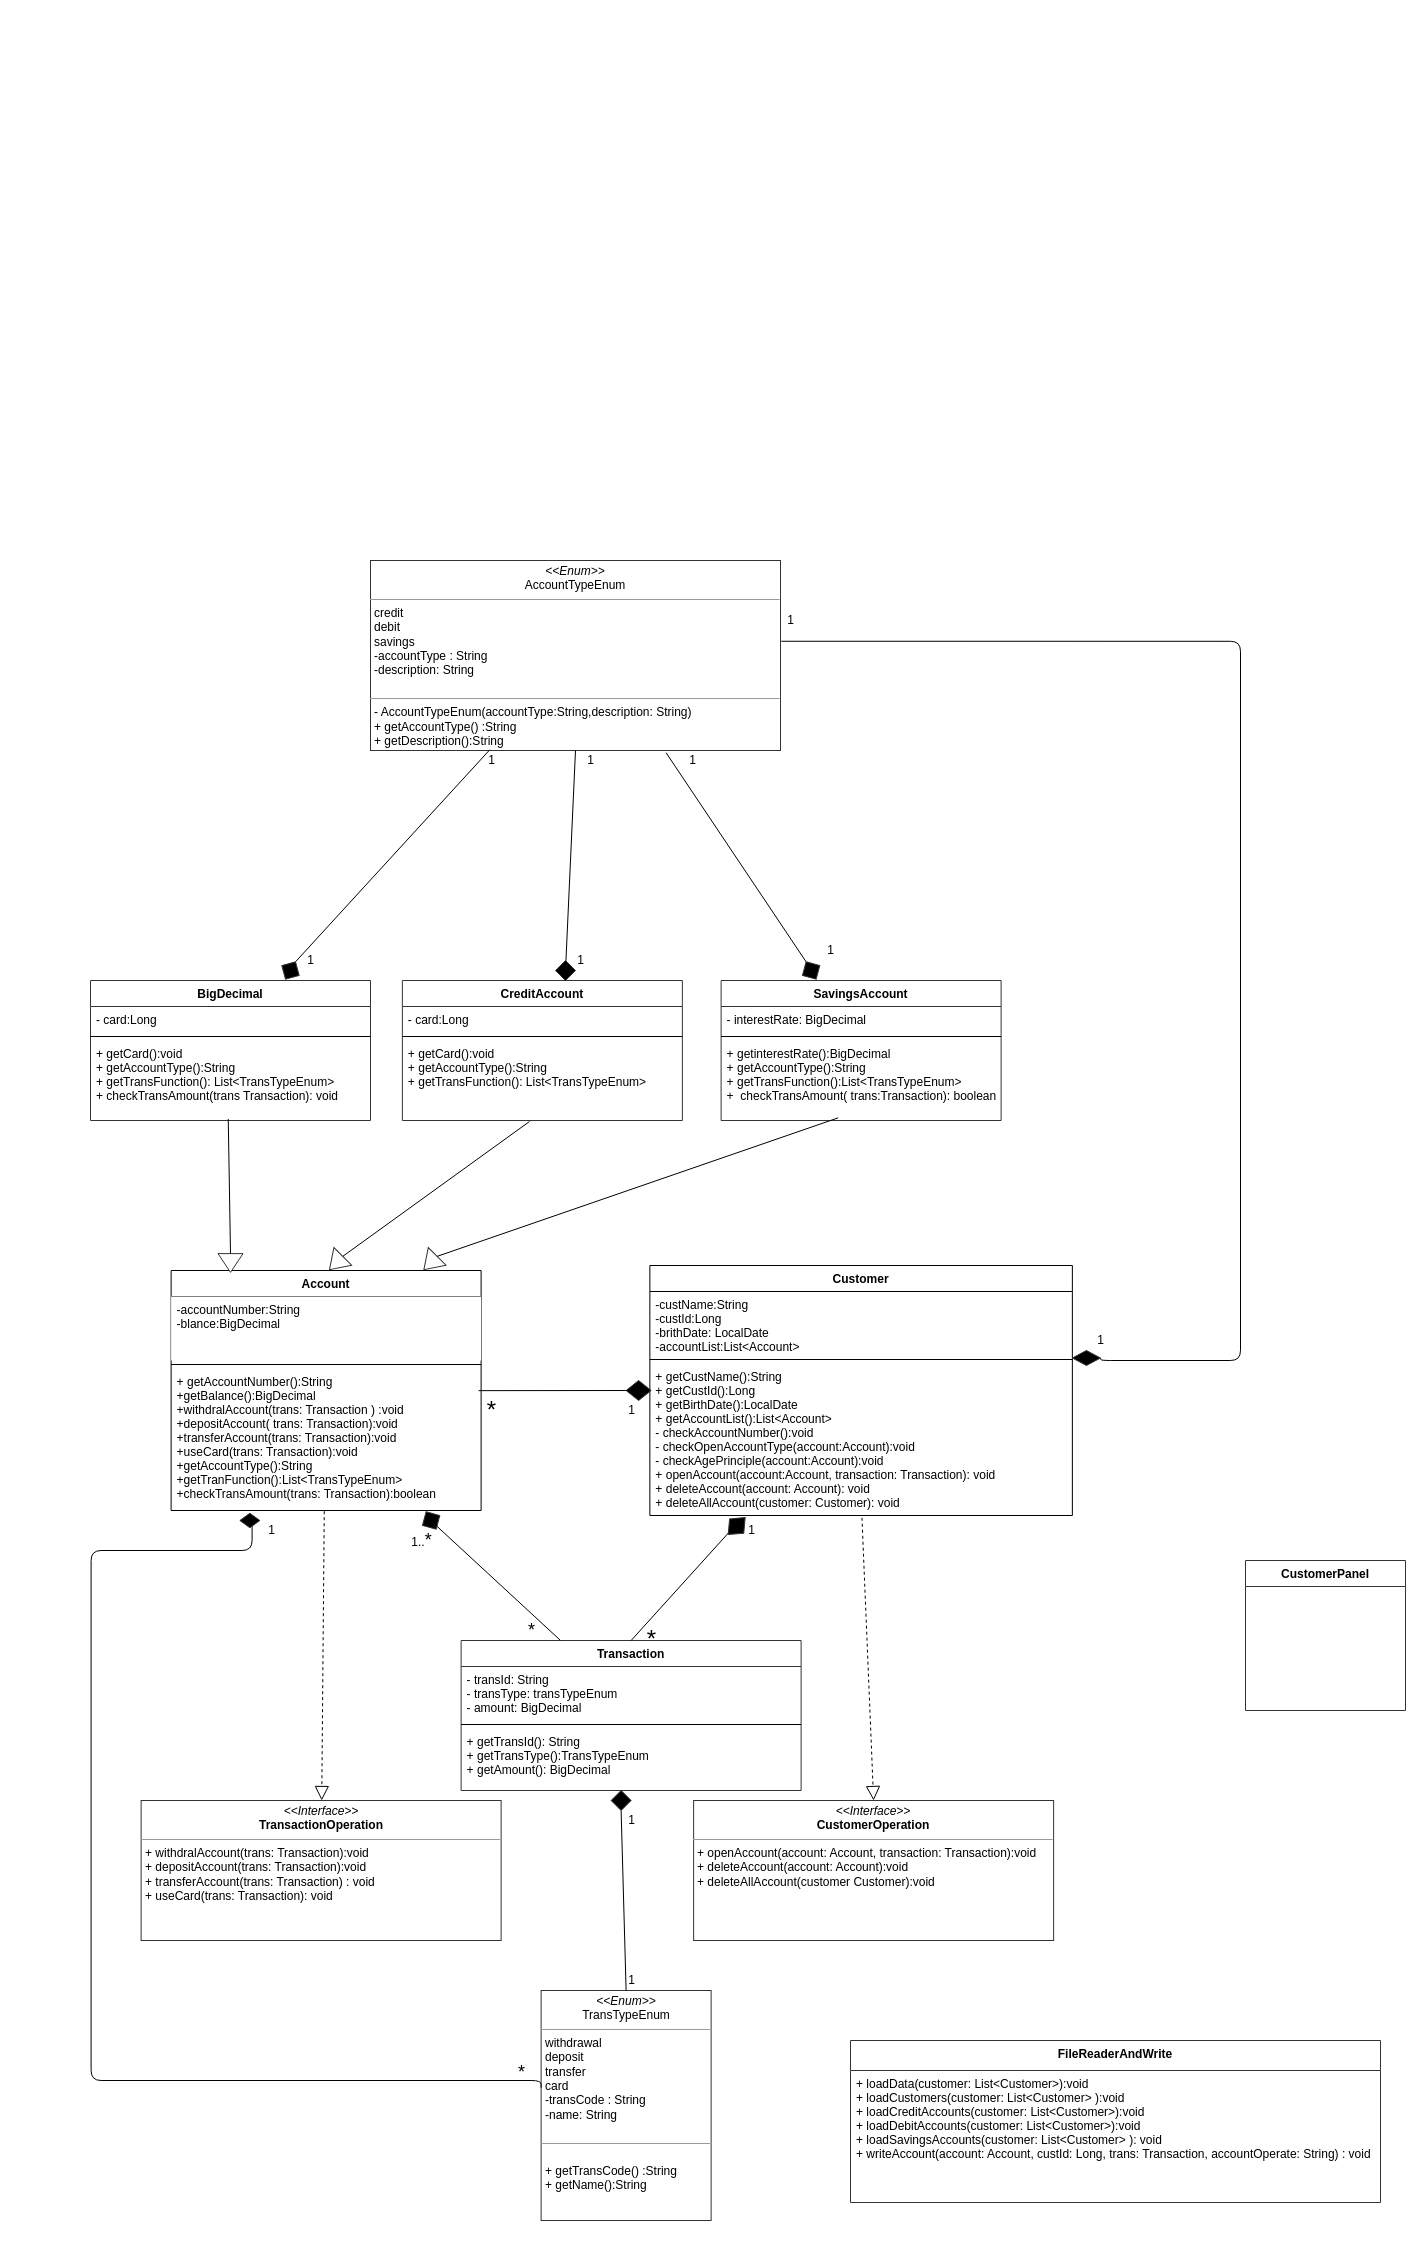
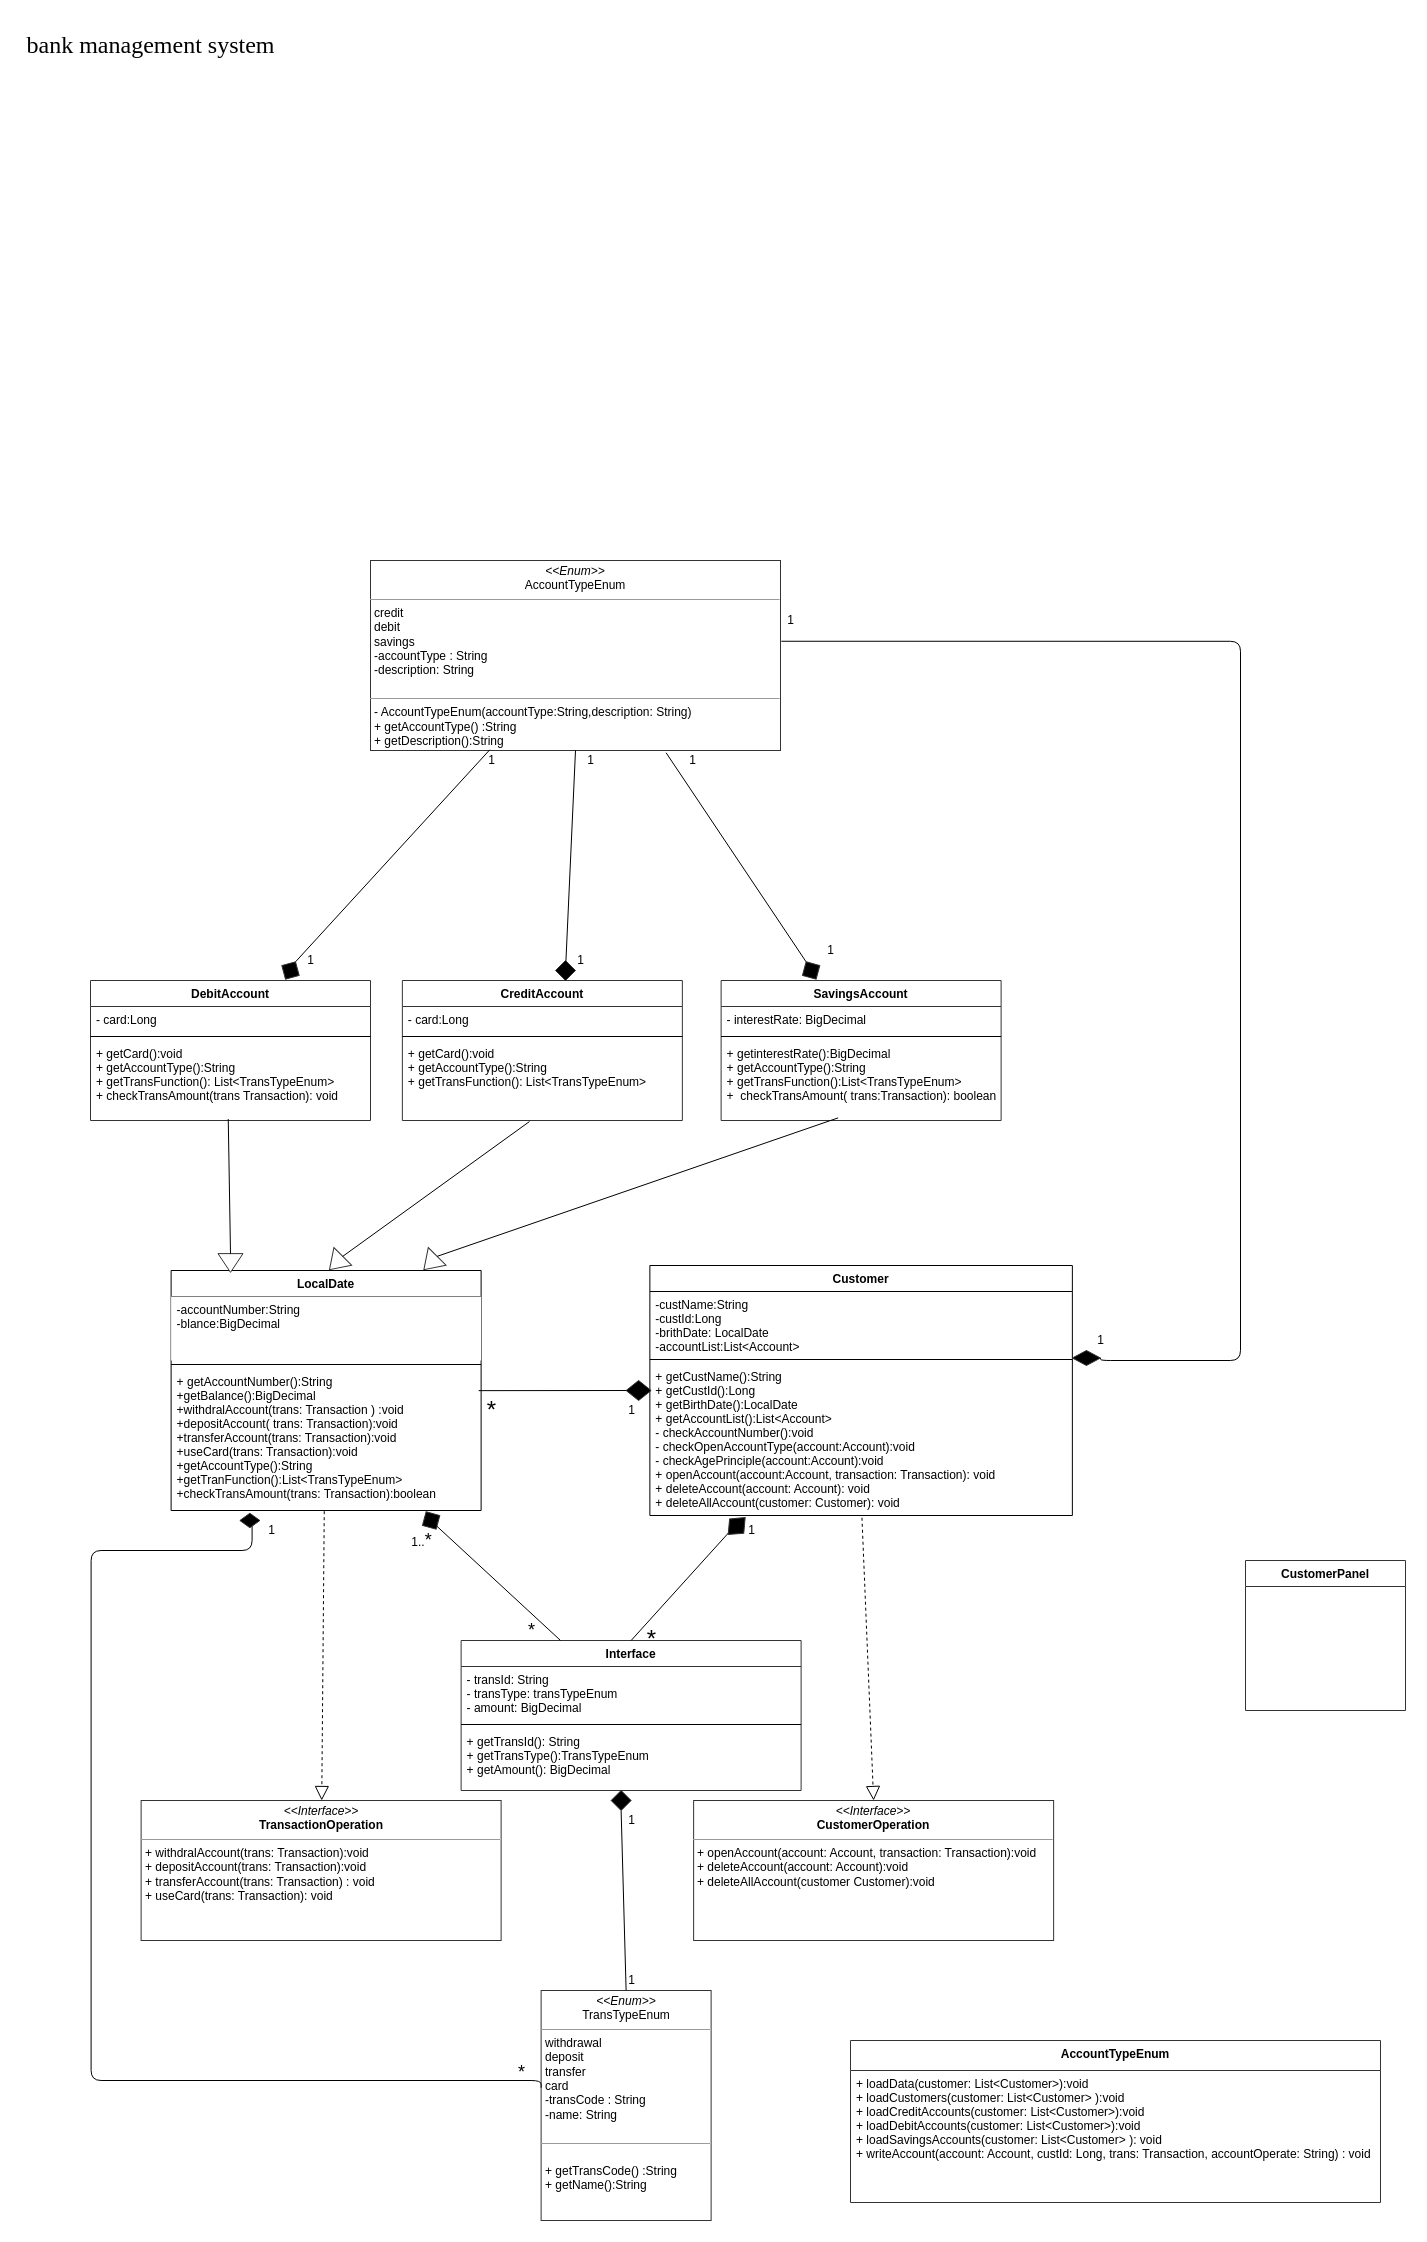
none -> (151, 46)
(230, 994) -> (230, 994)
(326, 1284) -> (326, 1284)
(631, 1654) -> (631, 1654)
(1115, 2054) -> (1115, 2054)
